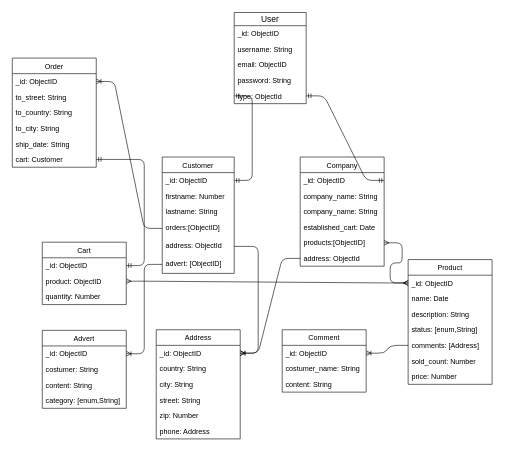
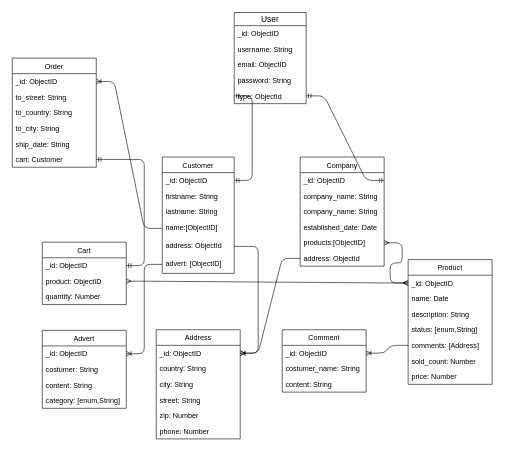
(197, 196) -> (196, 196)
(199, 227) -> (195, 227)
(344, 227) -> (344, 227)
(186, 431) -> (184, 431)
